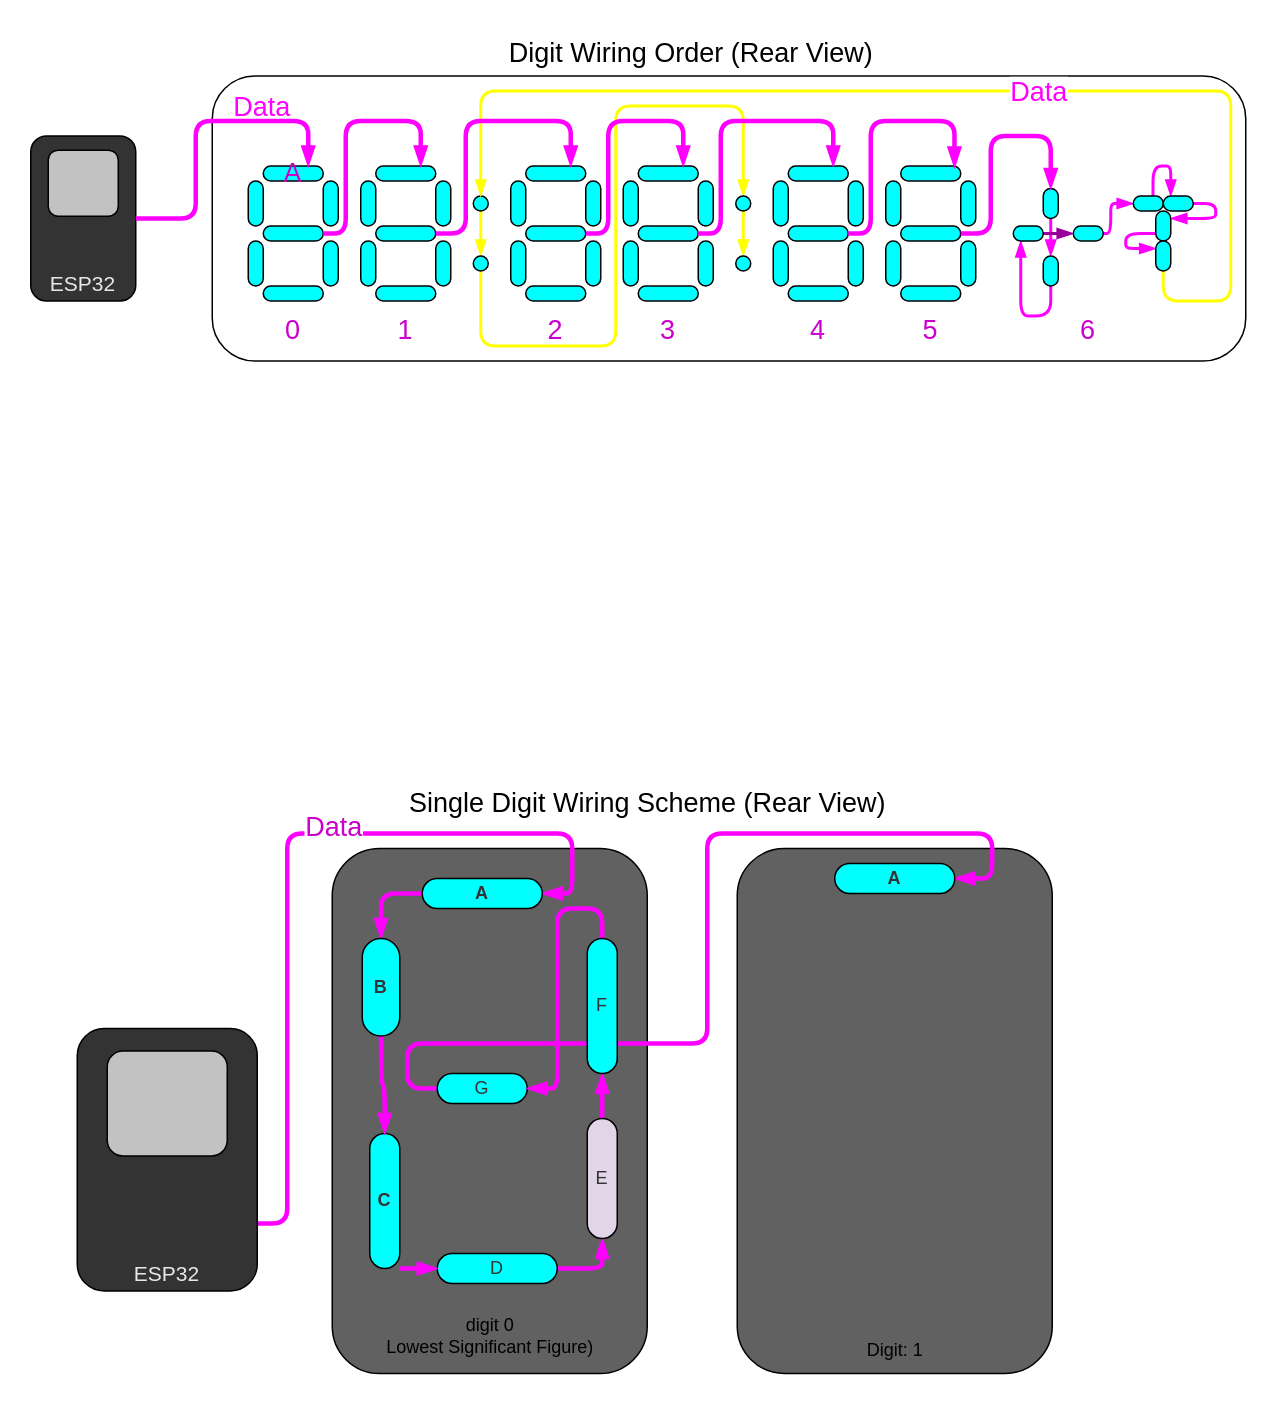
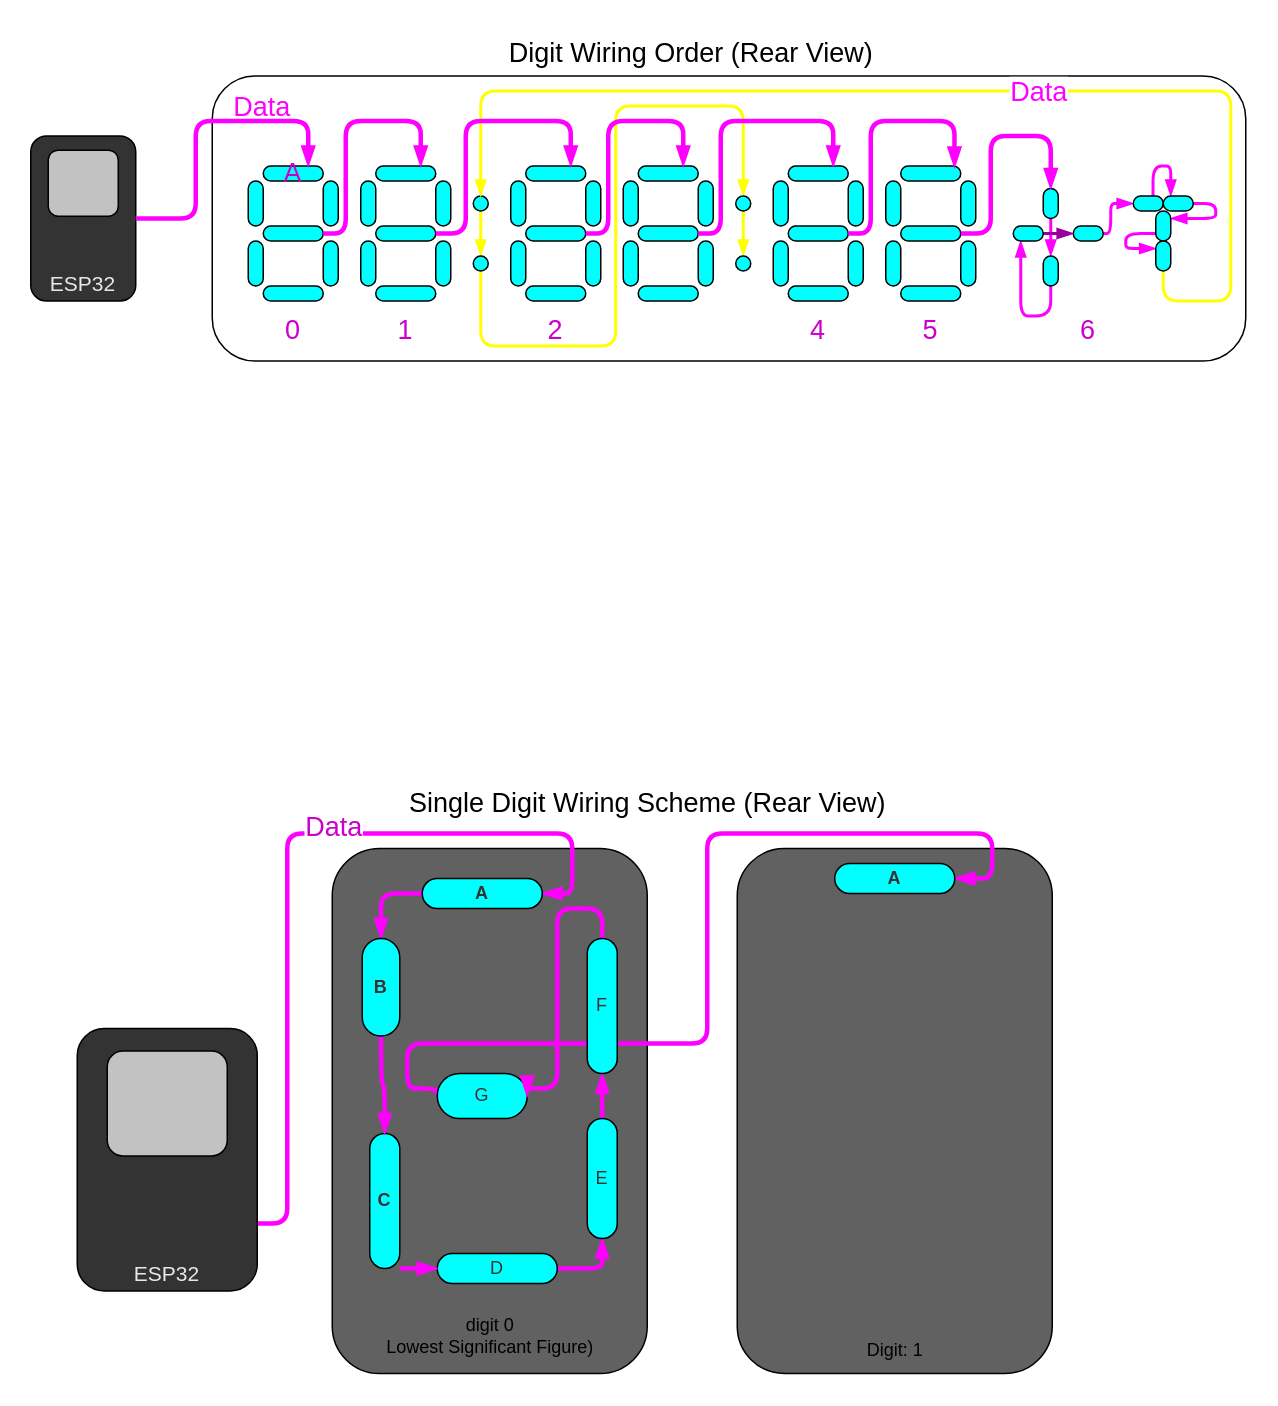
(668, 331) -> none
(482, 1088) -> (482, 1096)
(602, 1178) -> (602, 1178)
